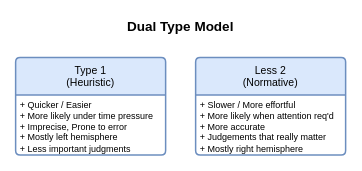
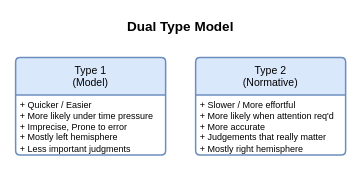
(90, 76) -> (90, 76)
(270, 76) -> (270, 76)
